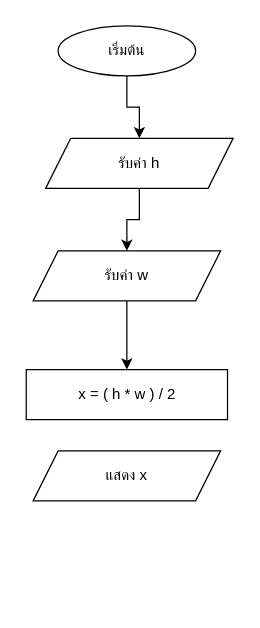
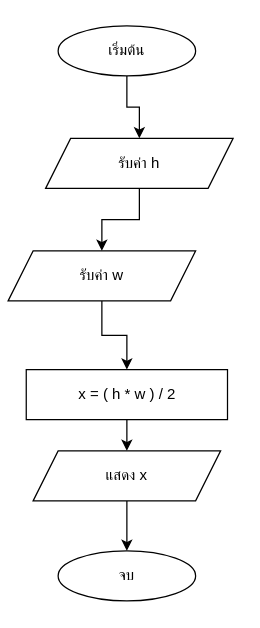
(127, 276) -> (102, 276)
none -> (127, 439)
none -> (127, 522)
none -> (127, 576)
